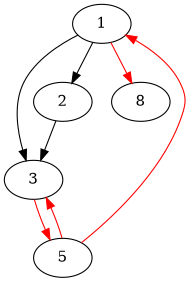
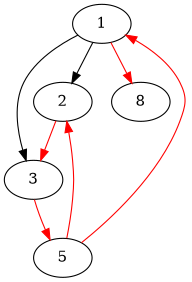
(50, 136) -> (50, 136)
(57, 223) -> (74, 185)
